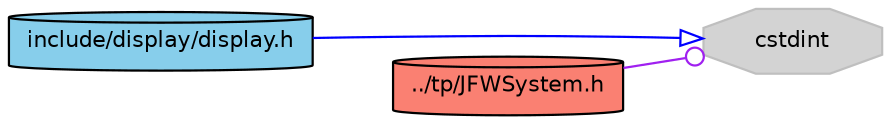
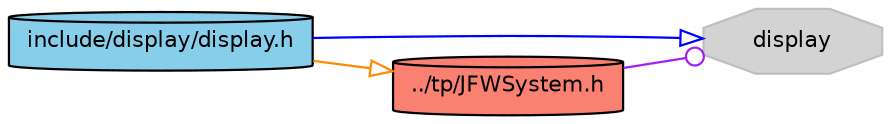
(793, 41) -> (793, 41)
none -> (342, 65)
